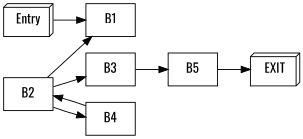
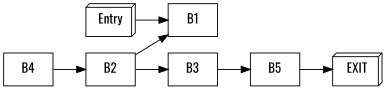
(65, 111) -> none
